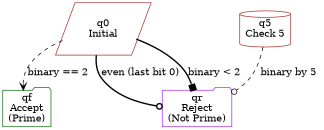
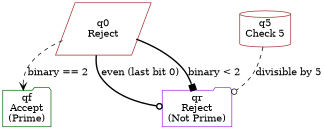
(103, 29) -> (103, 29)
(289, 73) -> (289, 73)
